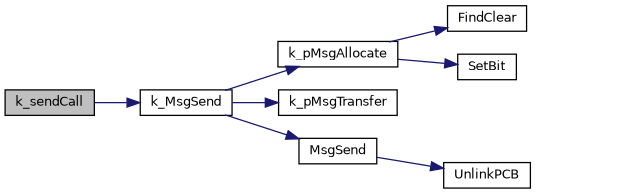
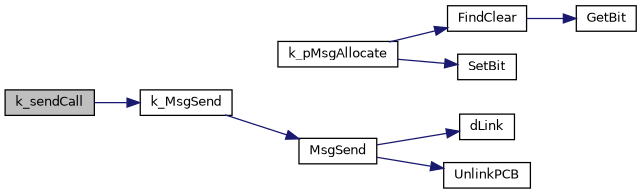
none -> (606, 18)
(256, 80) -> none
(338, 103) -> none
none -> (487, 127)
